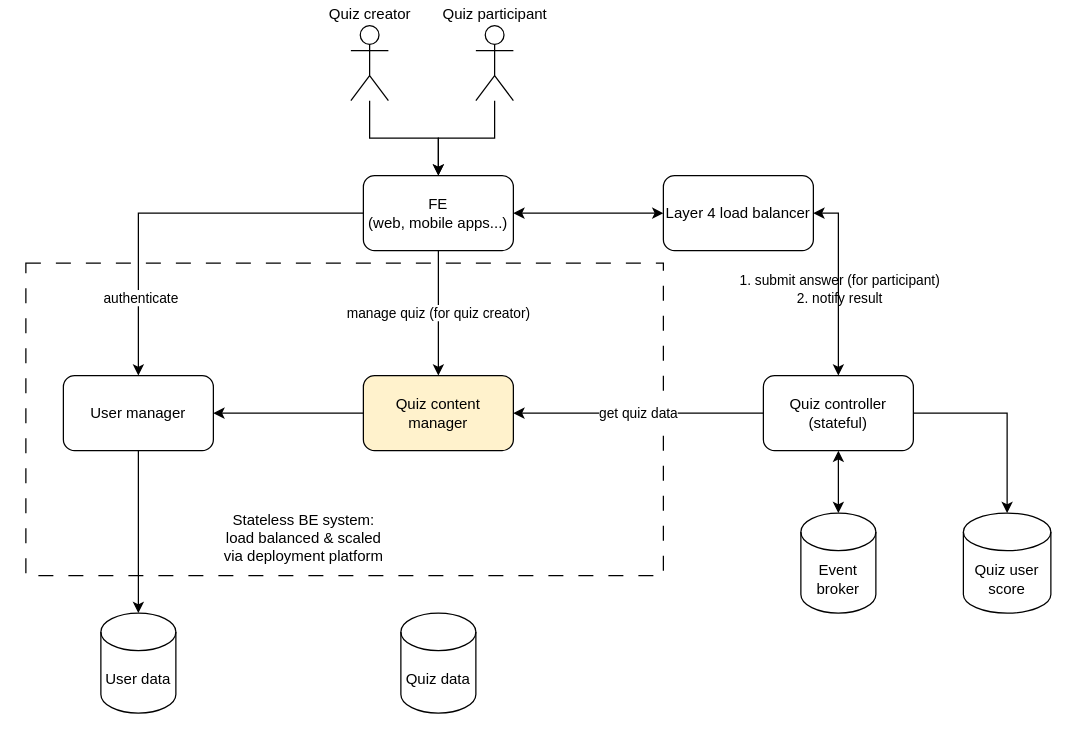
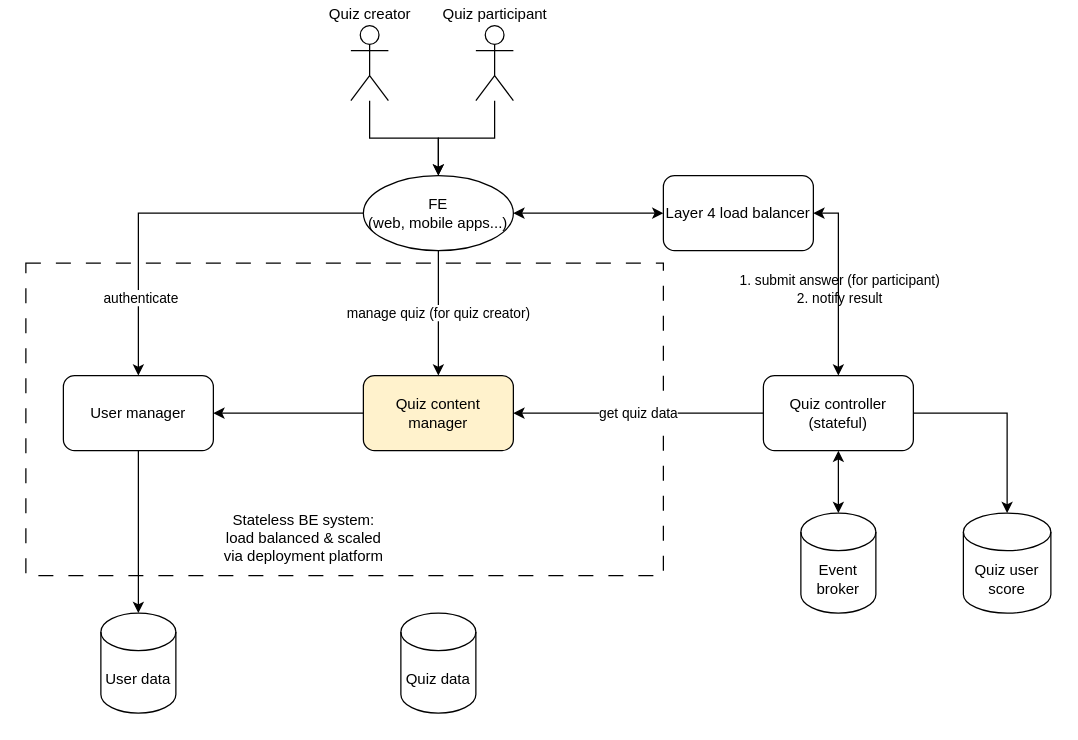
(438, 213) -> (438, 213)
